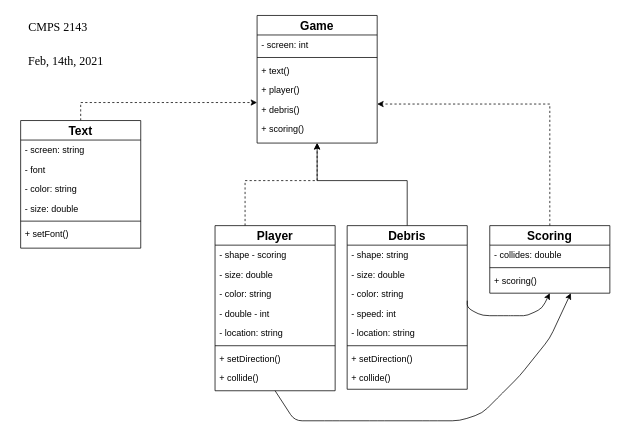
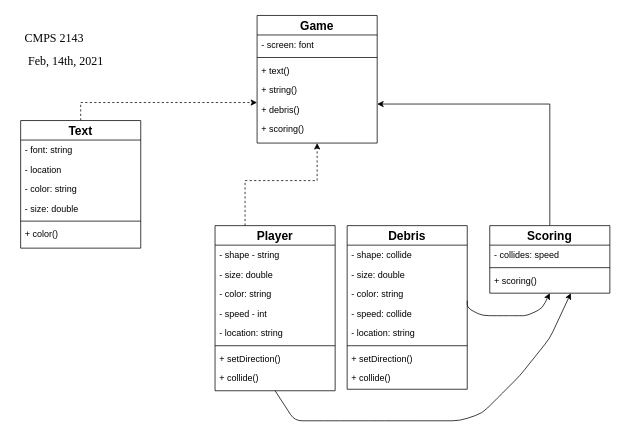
(58, 27) -> (54, 38)
(289, 45) -> (293, 45)
(284, 90) -> (284, 90)
(526, 104) -> (526, 104)
(60, 150) -> (55, 150)
(39, 170) -> (46, 170)
(385, 180) -> none
(51, 234) -> (45, 234)
(257, 255) -> (255, 255)
(384, 255) -> (384, 255)
(531, 255) -> (529, 255)
(248, 314) -> (247, 314)
(377, 314) -> (384, 314)
